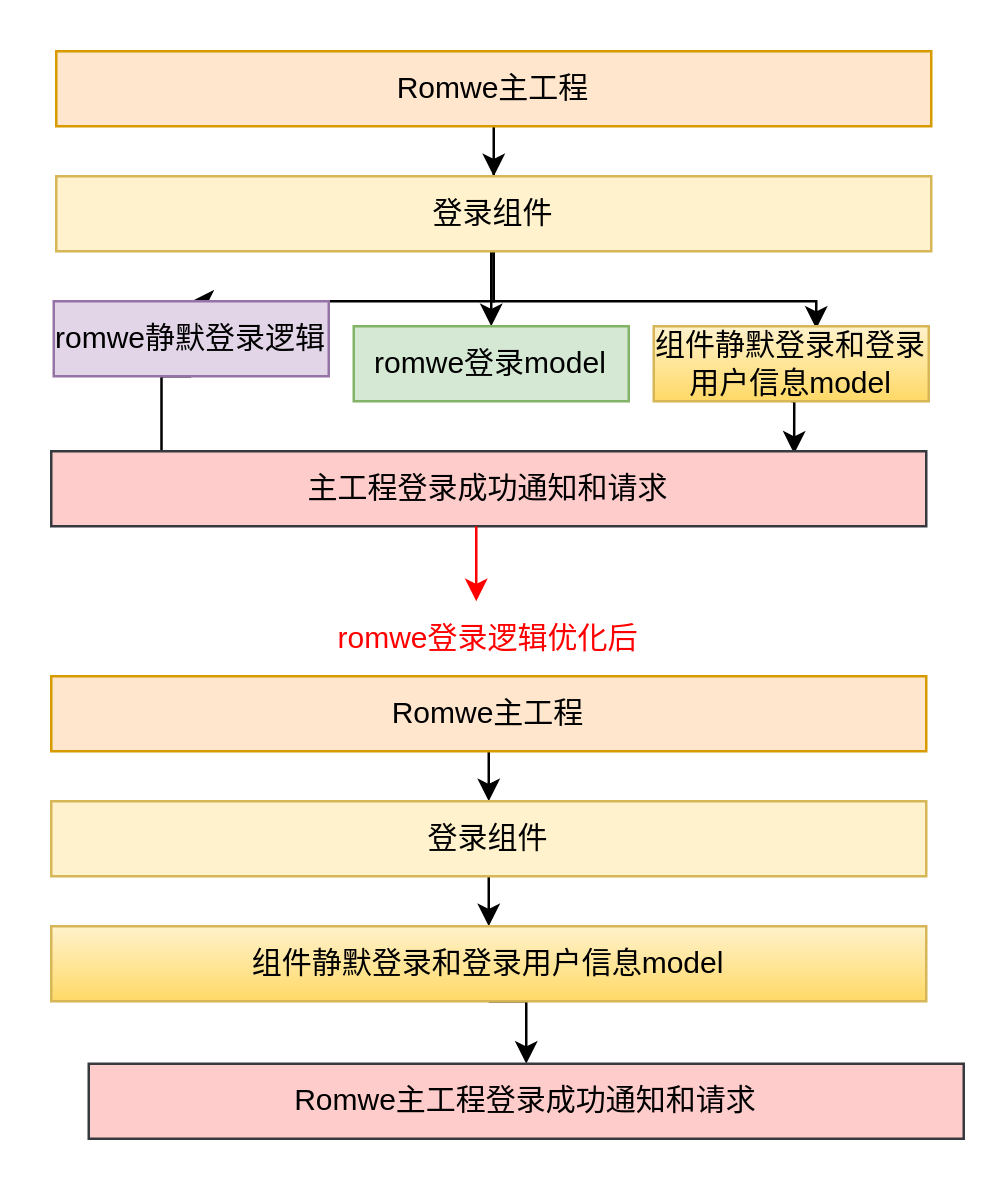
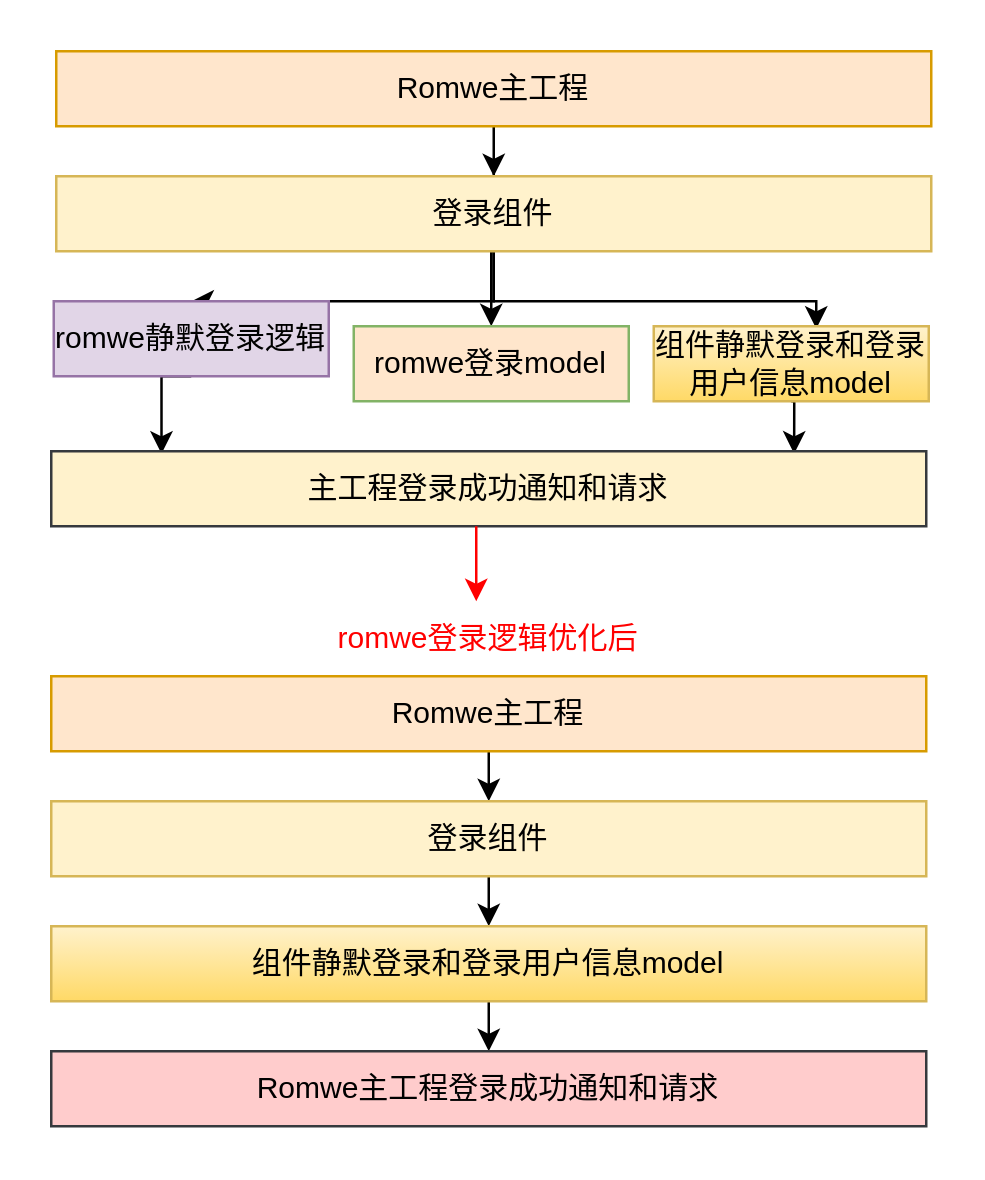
(491, 364) -> (491, 364)
(162, 442) -> (162, 435)
(489, 489) -> (489, 489)
(526, 1101) -> (489, 1089)
